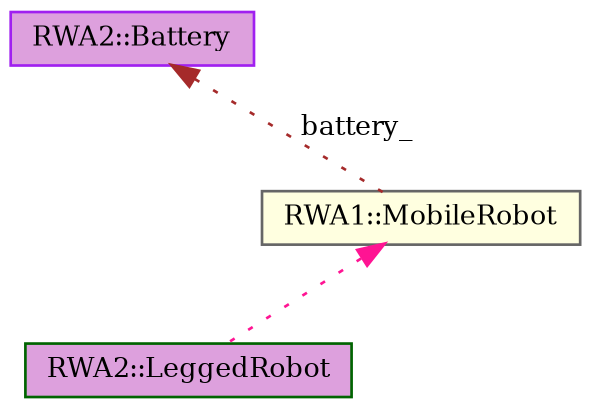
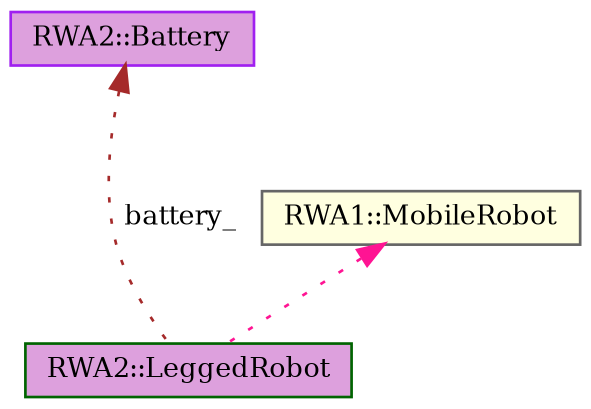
(289, 136) -> (112, 225)
